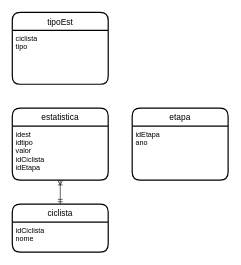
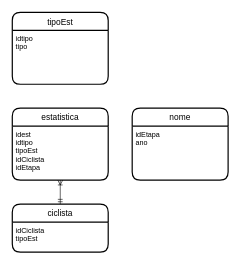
(29, 38) -> (26, 38)
(180, 118) -> (180, 118)
(25, 134) -> (25, 134)
(32, 230) -> (32, 230)
